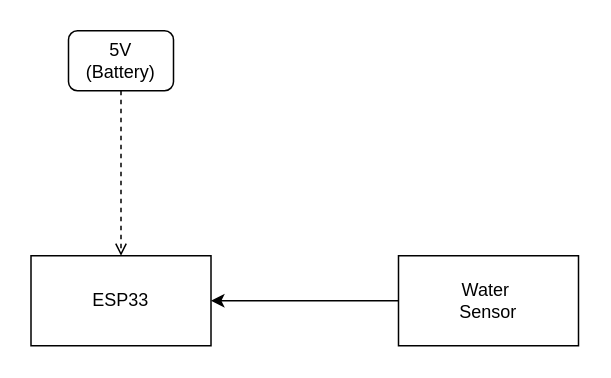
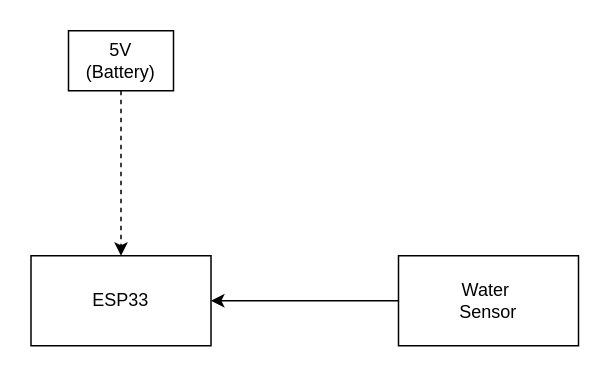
(121, 61) -> (121, 61)
(121, 247) -> (121, 244)
